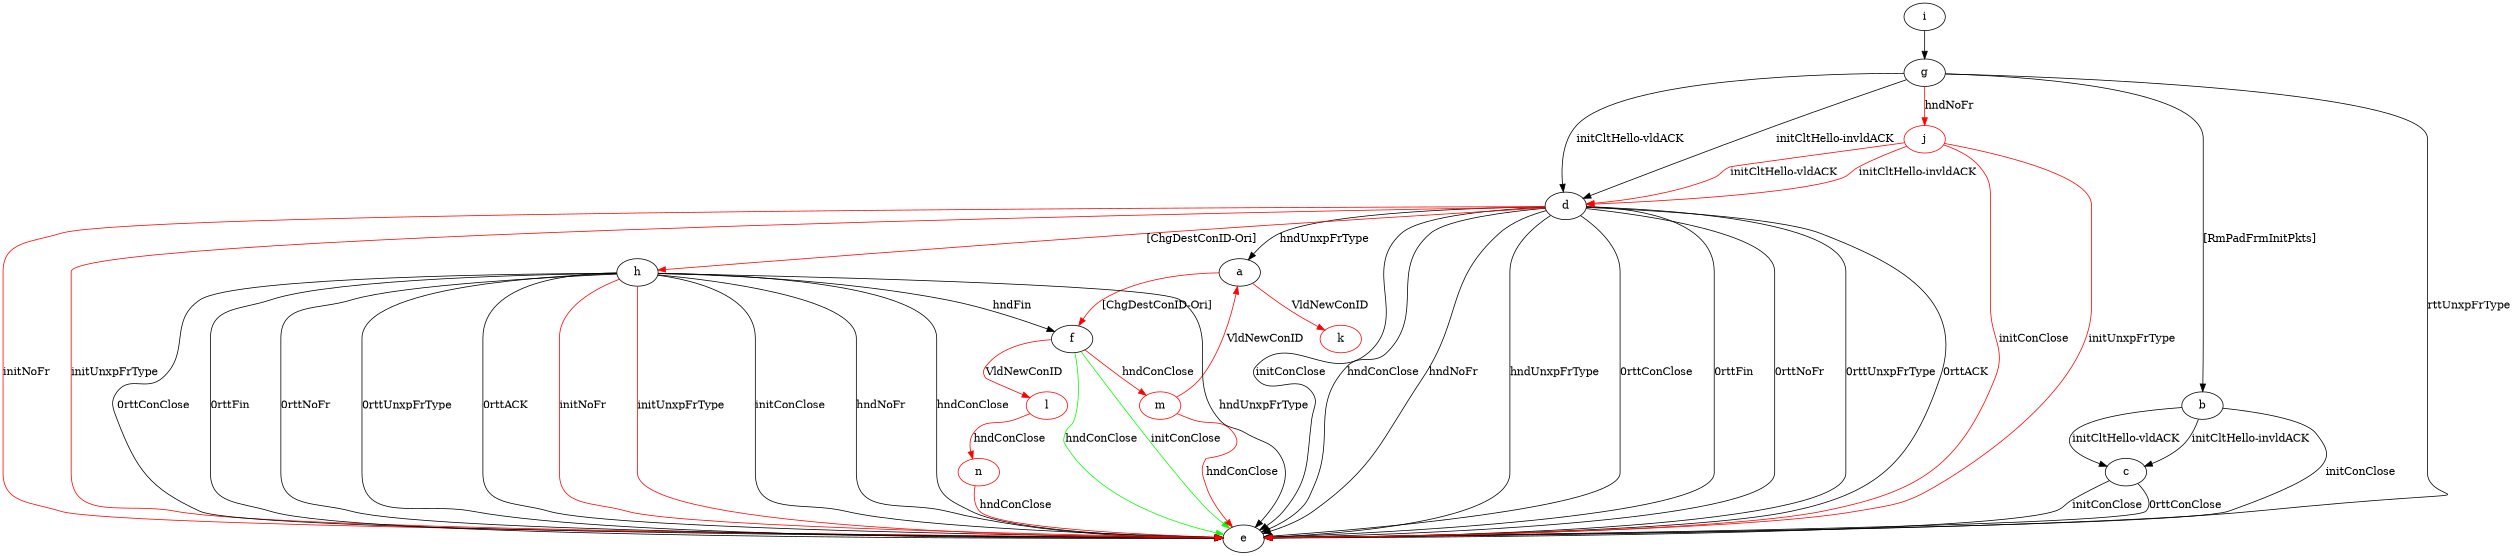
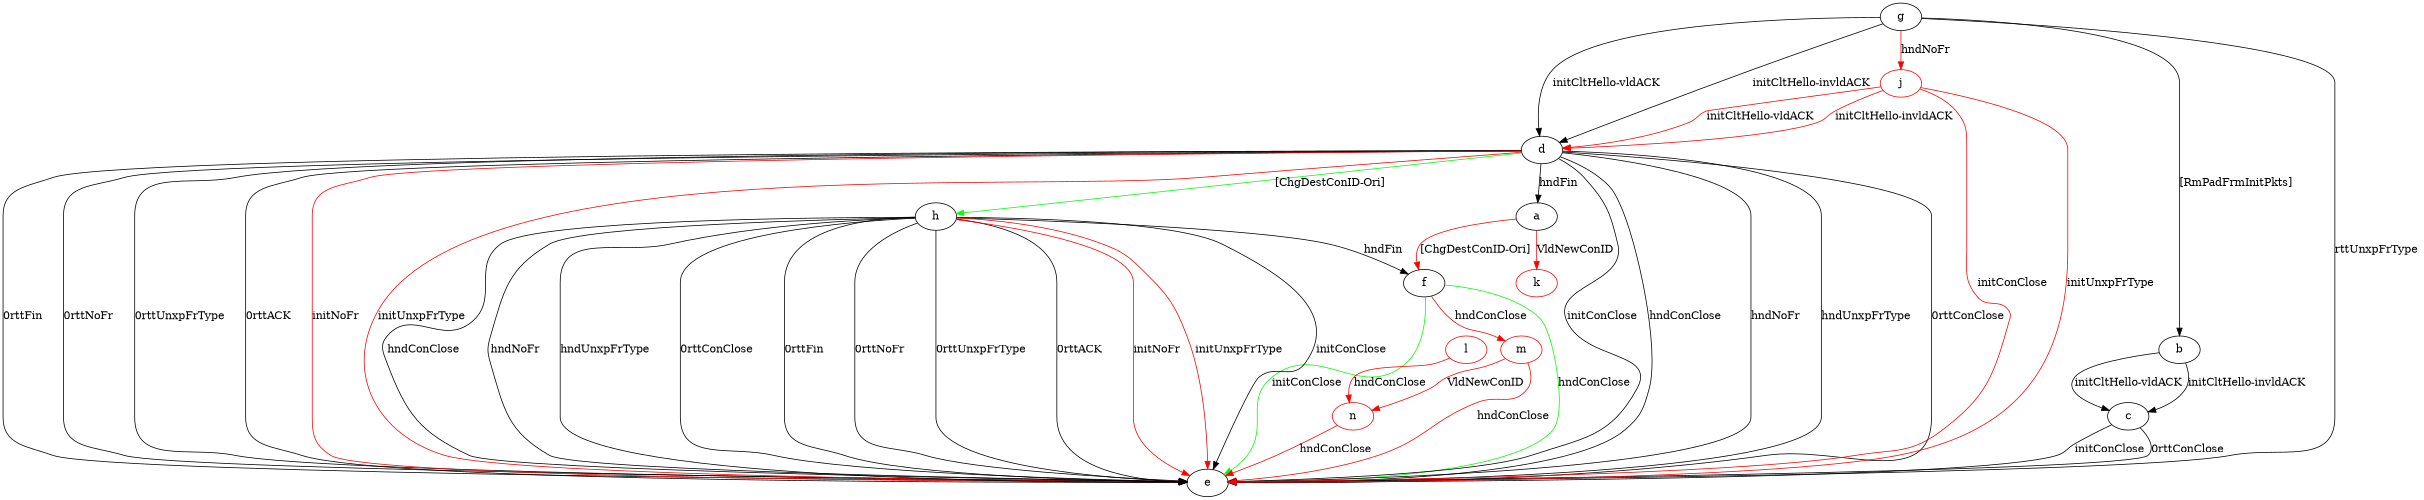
(1925, 17) -> none
(1105, 236) -> (1243, 183)
(1326, 239) -> (1560, 183)
(1217, 352) -> (1441, 381)
(993, 359) -> none
(1870, 528) -> none
